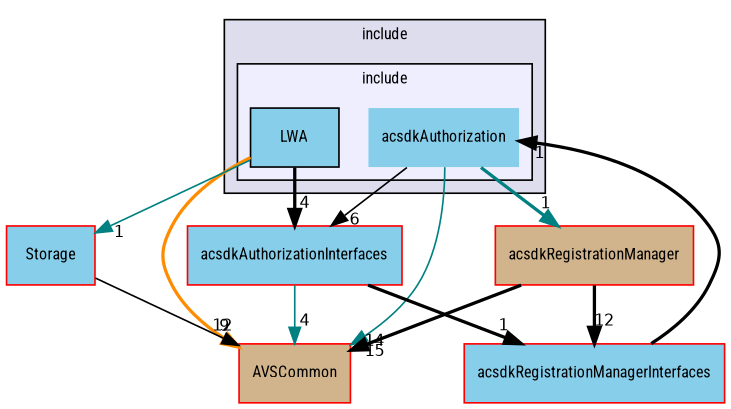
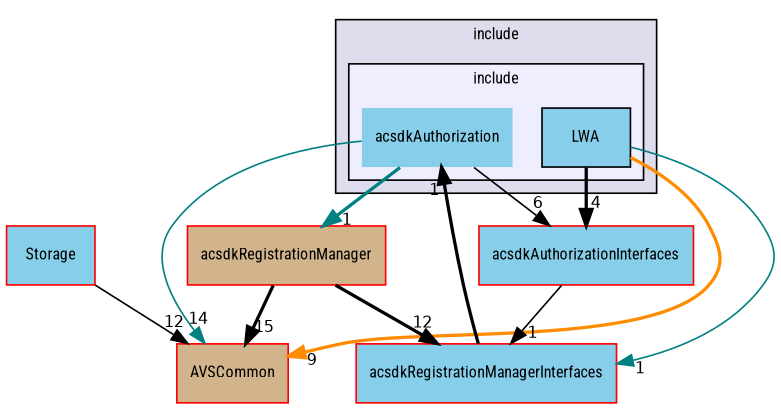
(180, 193) -> (774, 253)
(295, 306) -> none
(430, 309) -> (542, 308)
